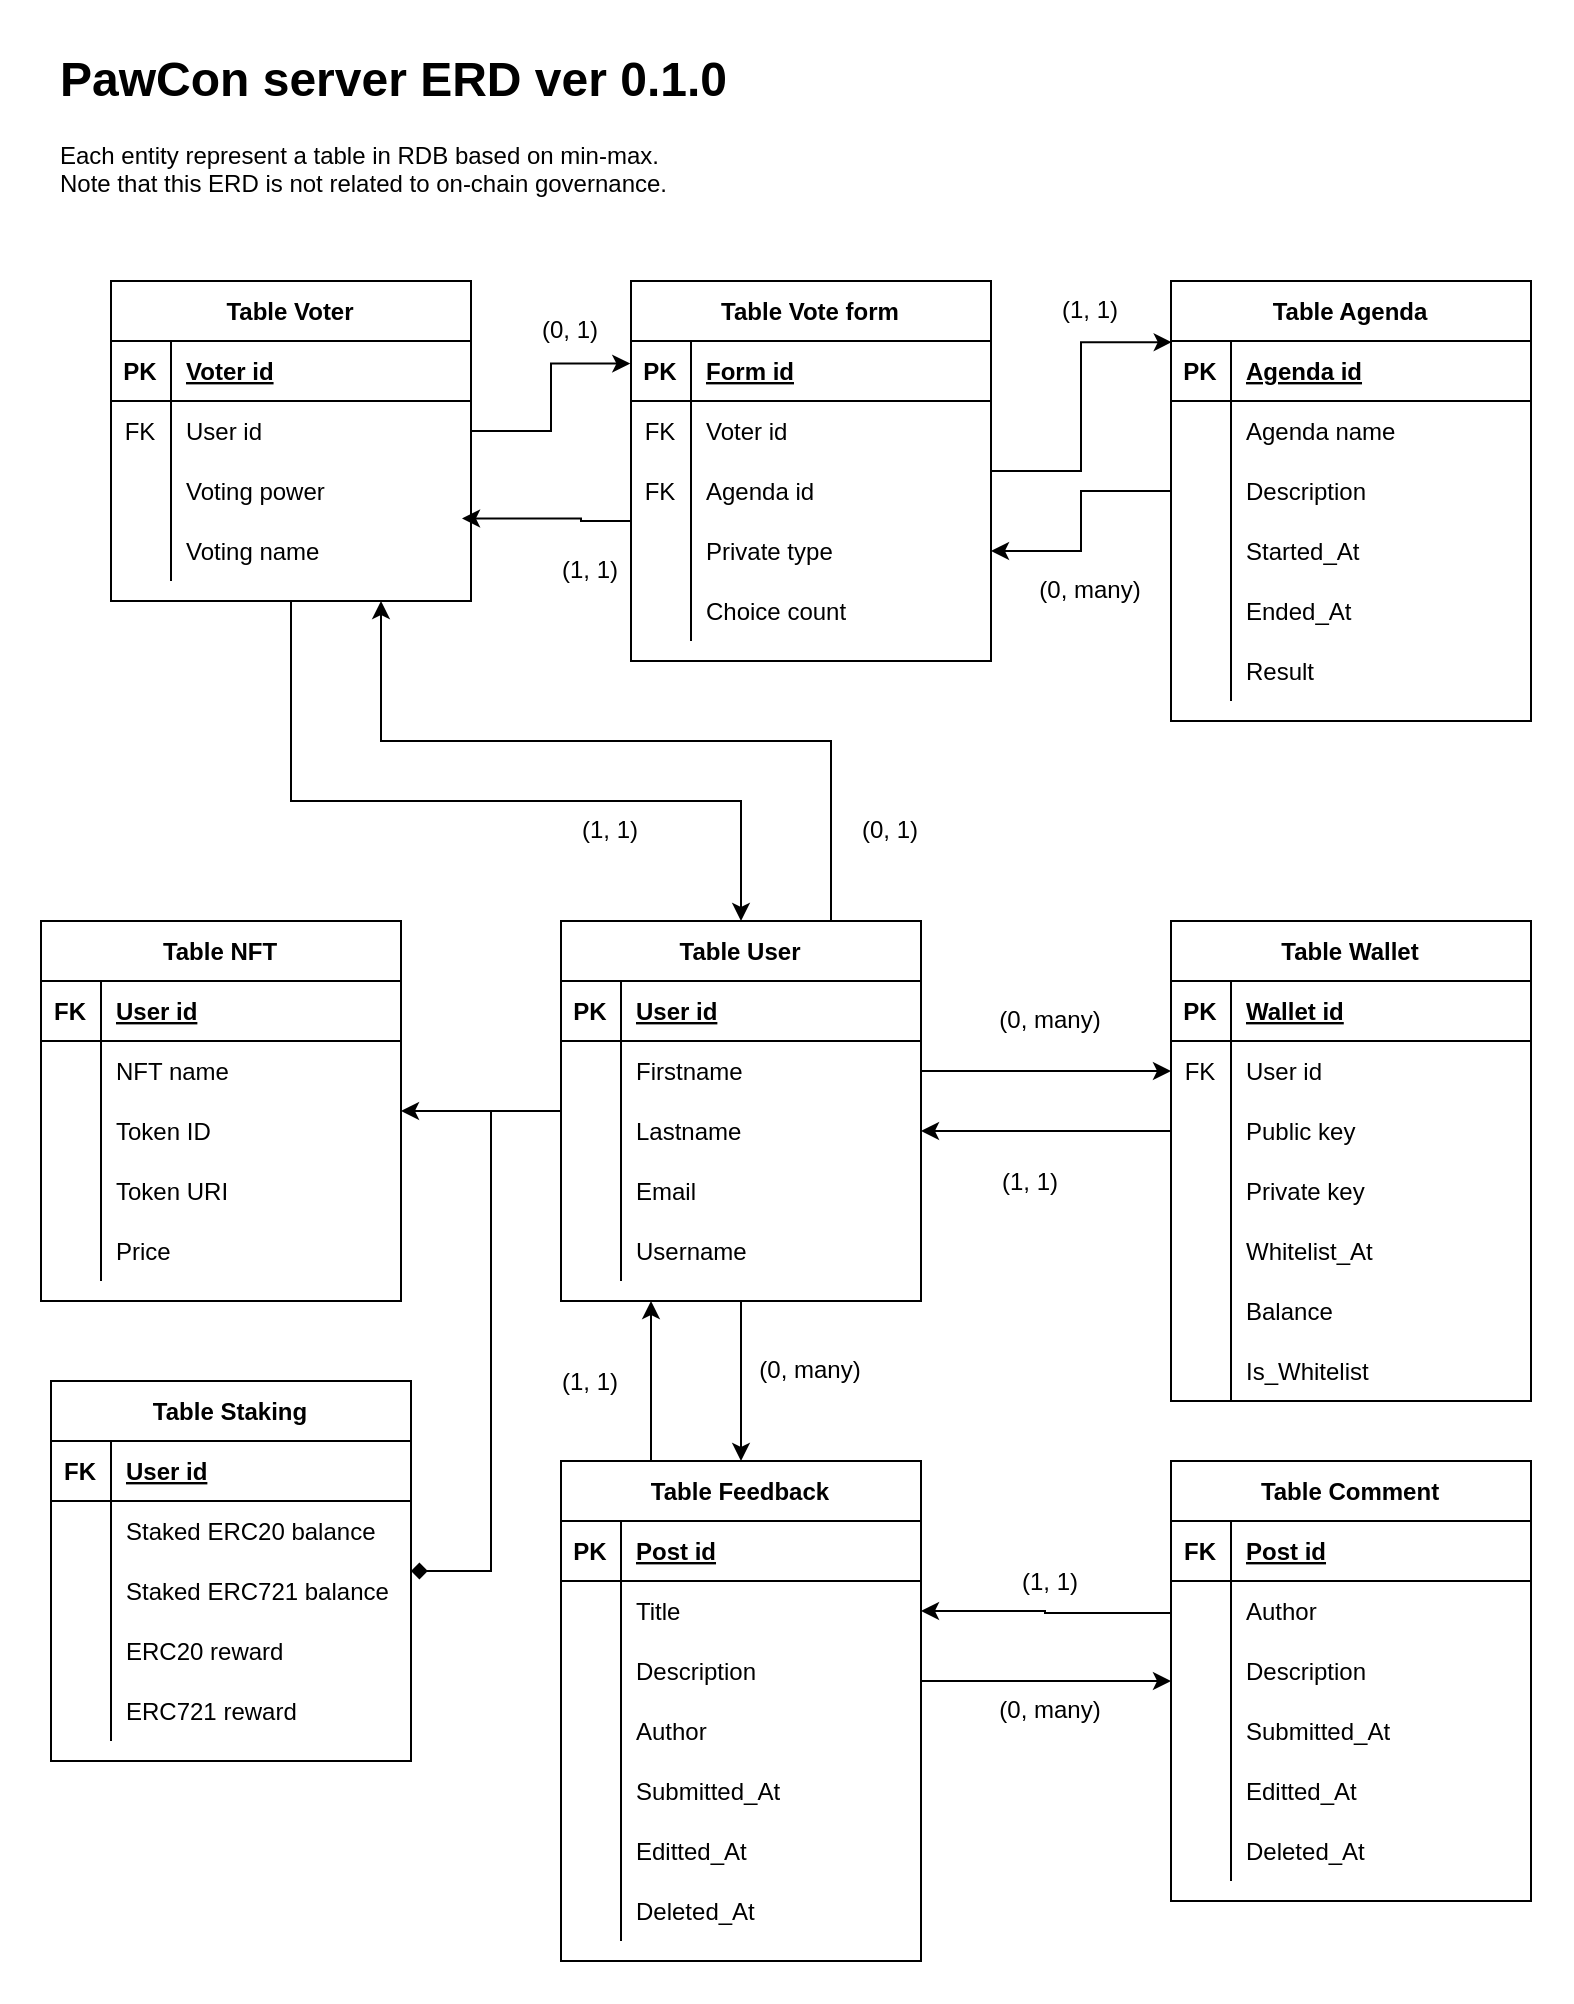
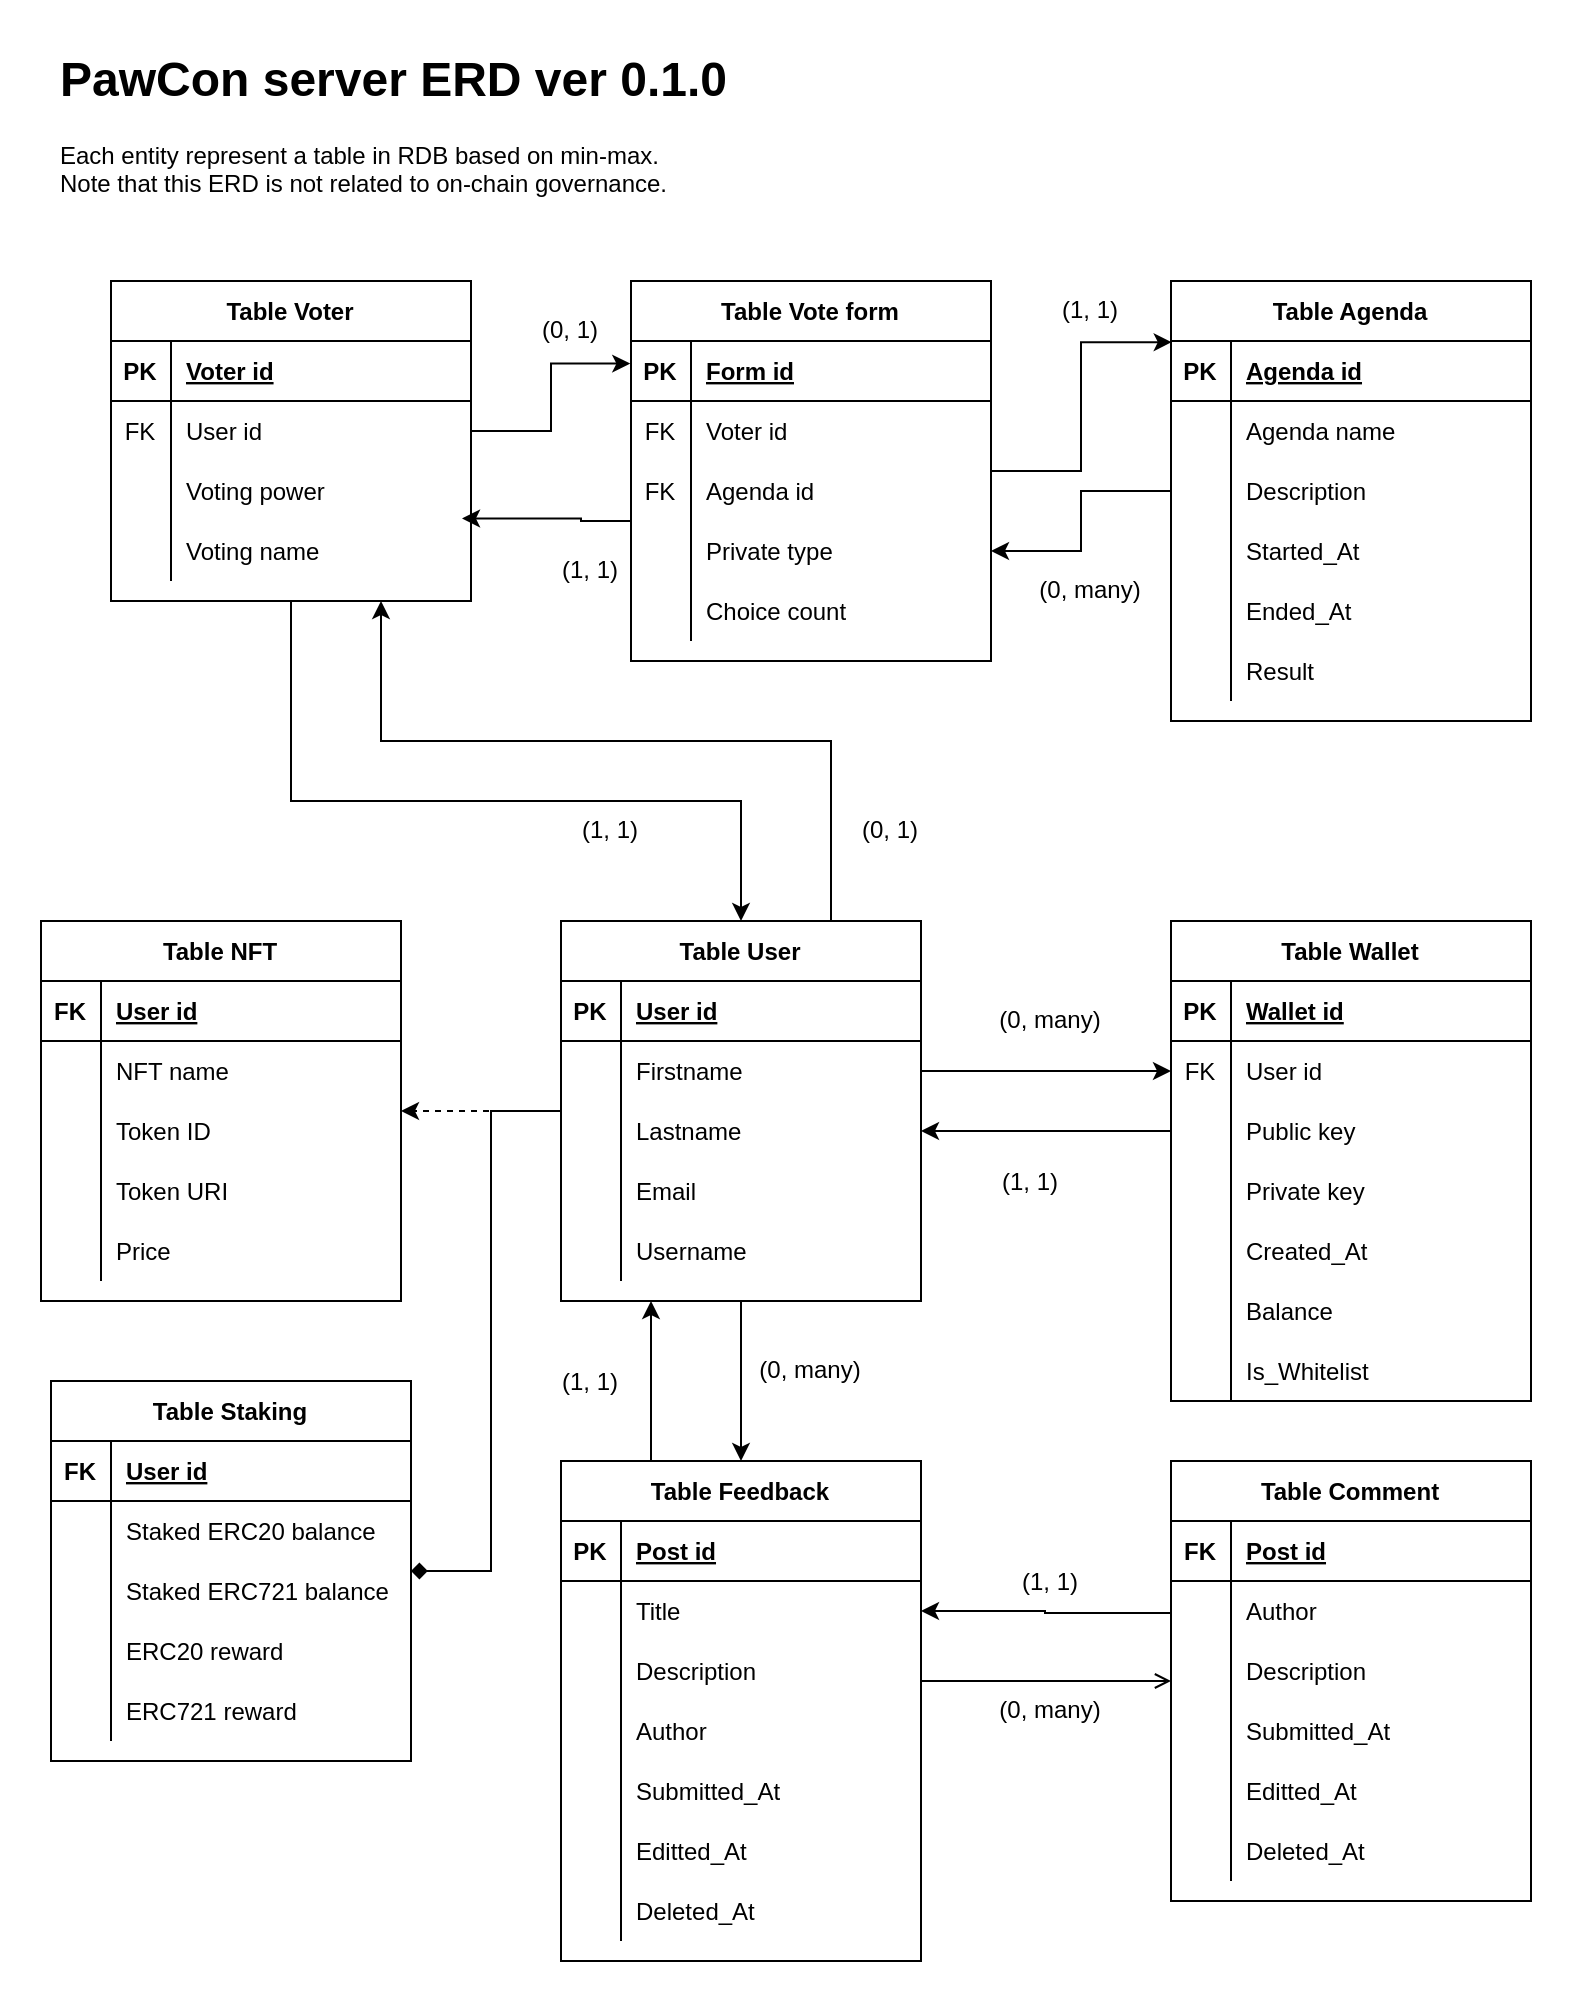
(452, 1111) -> (452, 1111)
(1317, 1252) -> (1313, 1252)
(1156, 1681) -> (1158, 1681)
